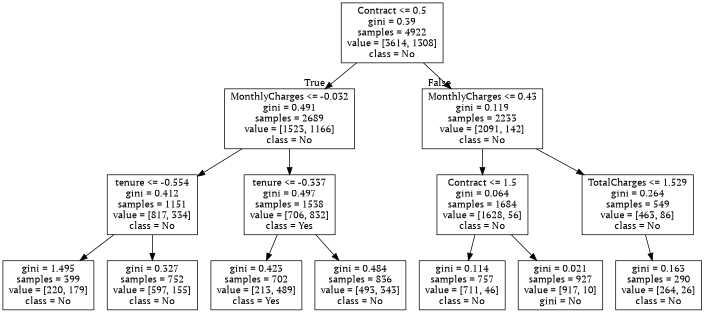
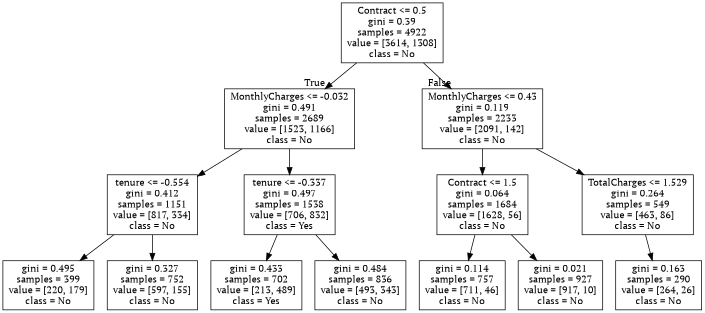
(48, 285) -> (48, 285)
(256, 285) -> (256, 285)
(560, 285) -> (560, 285)
